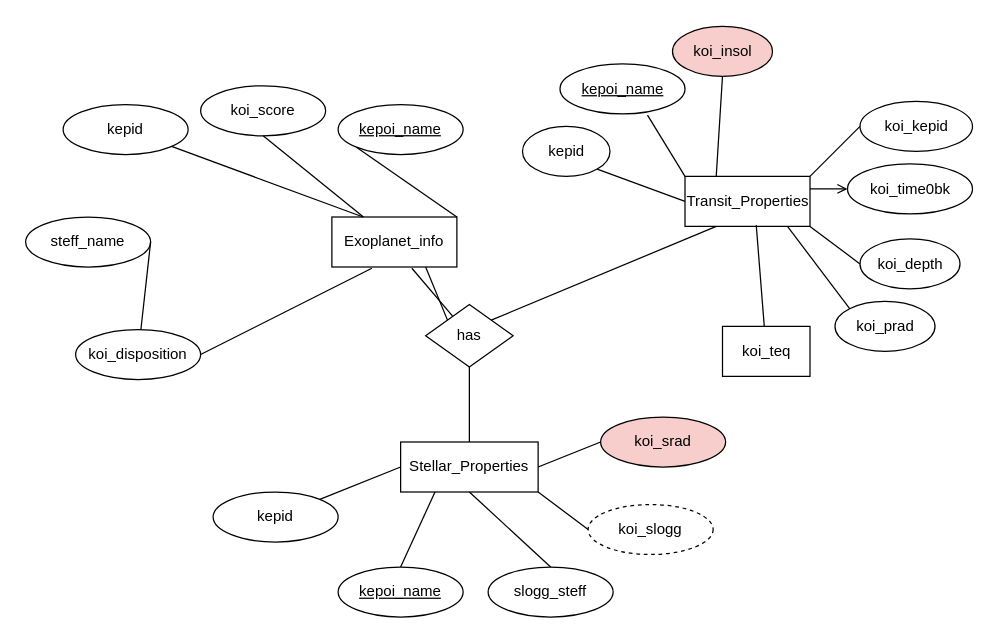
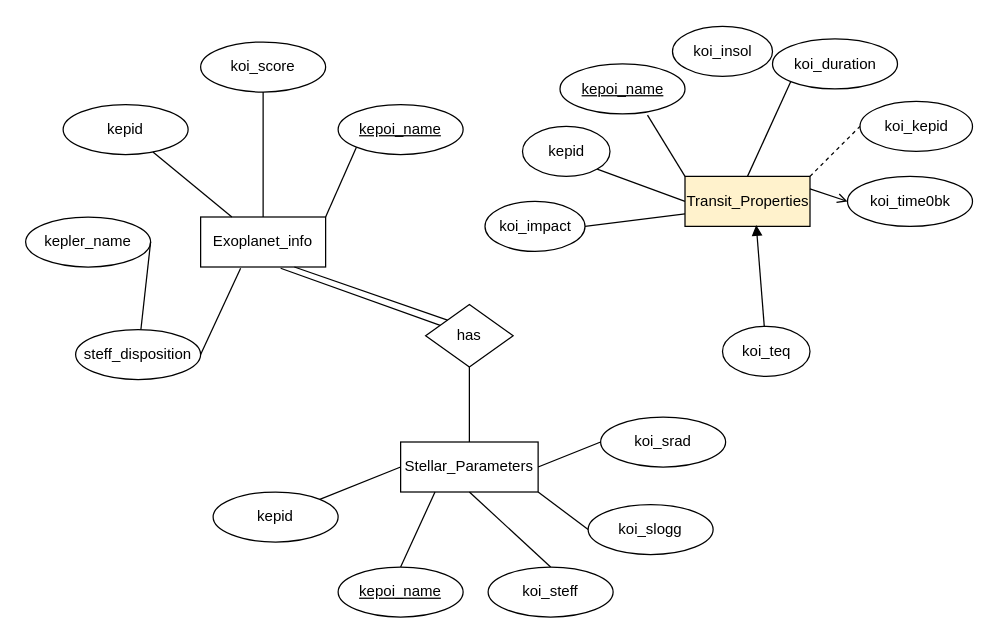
(723, 51) -> (723, 51)
none -> (835, 64)
(263, 111) -> (263, 67)
(719, 126) -> none
none -> (769, 129)
(835, 151) -> (835, 151)
(910, 189) -> (910, 201)
(748, 201) -> (748, 201)
none -> (635, 220)
none -> (535, 226)
(757, 231) -> (757, 236)
(88, 242) -> (88, 242)
(394, 242) -> (263, 242)
(835, 245) -> none
(910, 264) -> none
(819, 268) -> none
(603, 273) -> none
(885, 326) -> none
(766, 351) -> (766, 351)
(138, 354) -> (138, 354)
(663, 442) -> (663, 442)
(469, 467) -> (469, 467)
(651, 529) -> (651, 529)
(551, 592) -> (551, 592)
